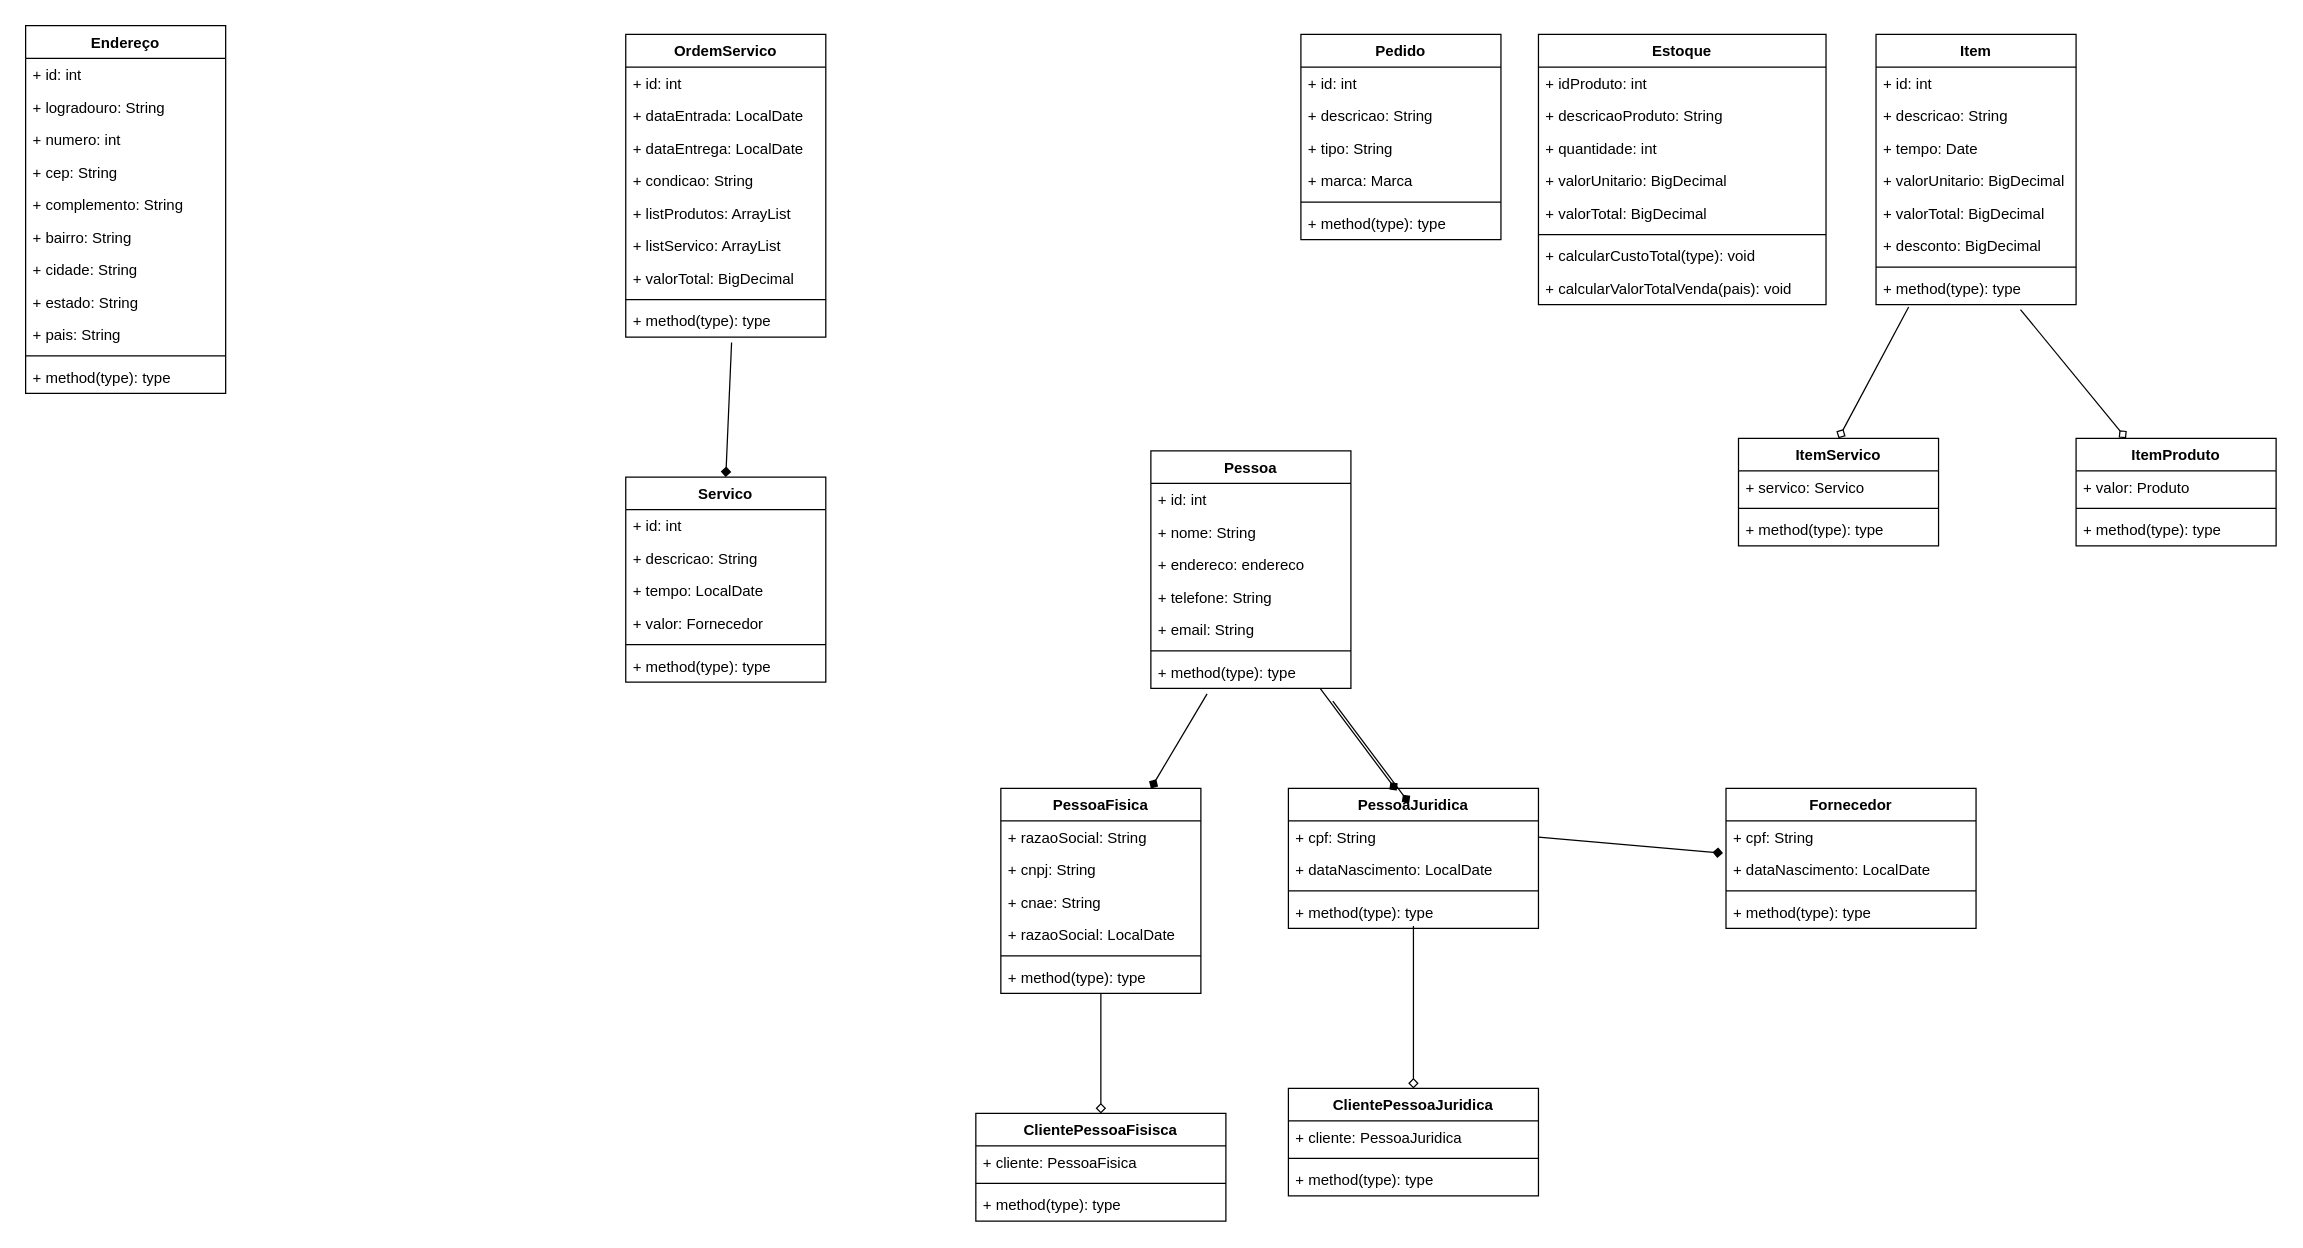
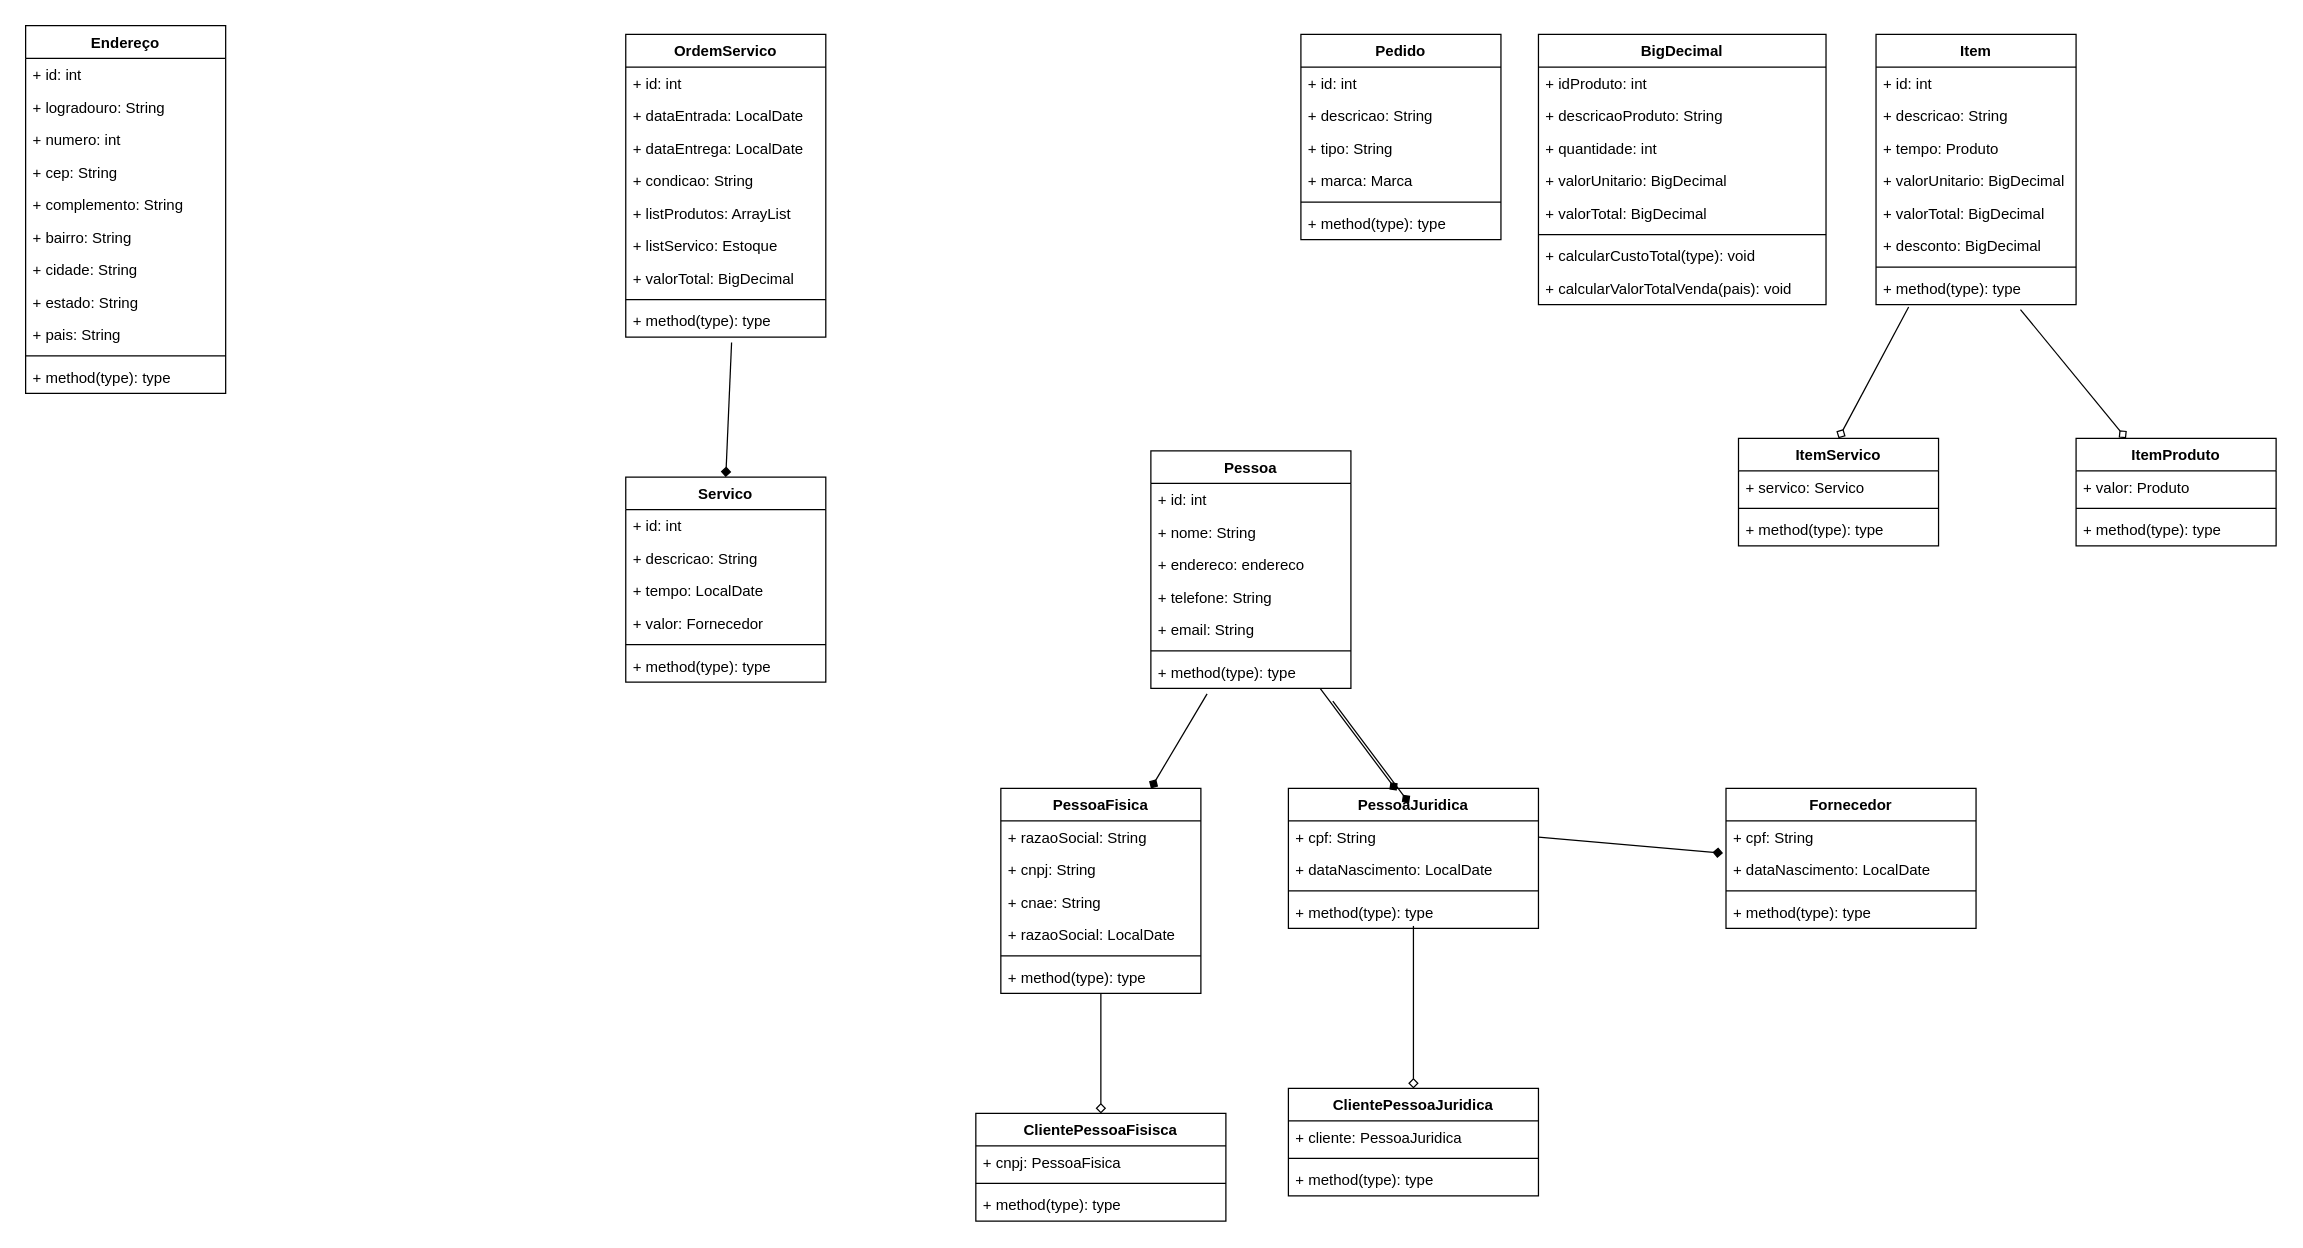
(1681, 51) -> (1681, 51)
(1931, 149) -> (1944, 149)
(720, 246) -> (713, 246)
(1065, 1163) -> (1057, 1163)
